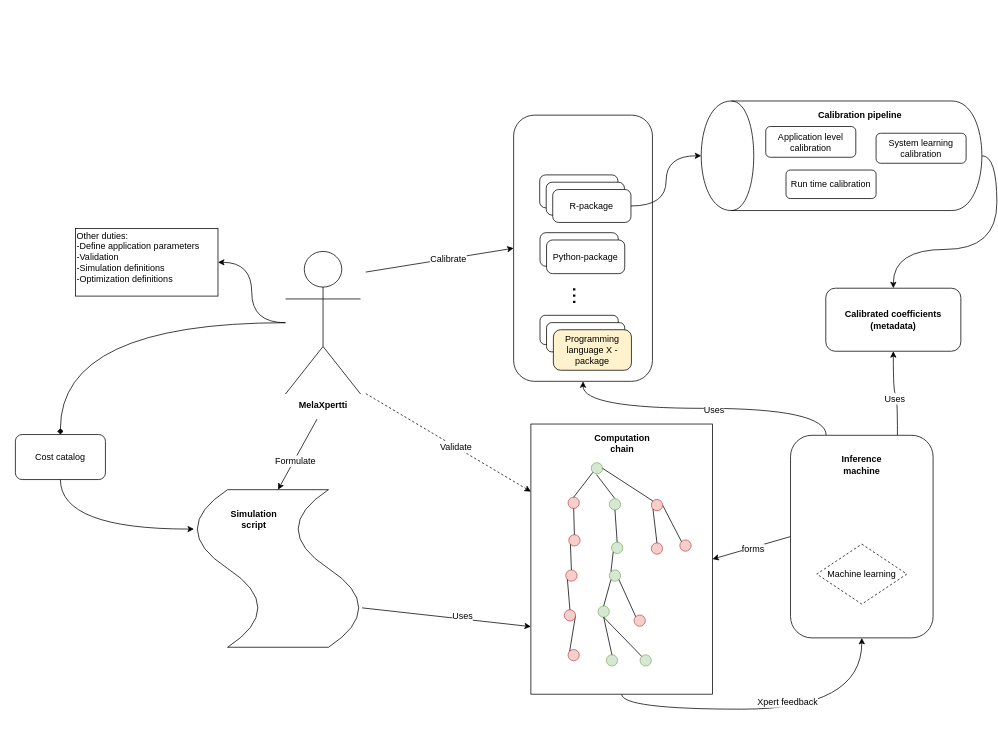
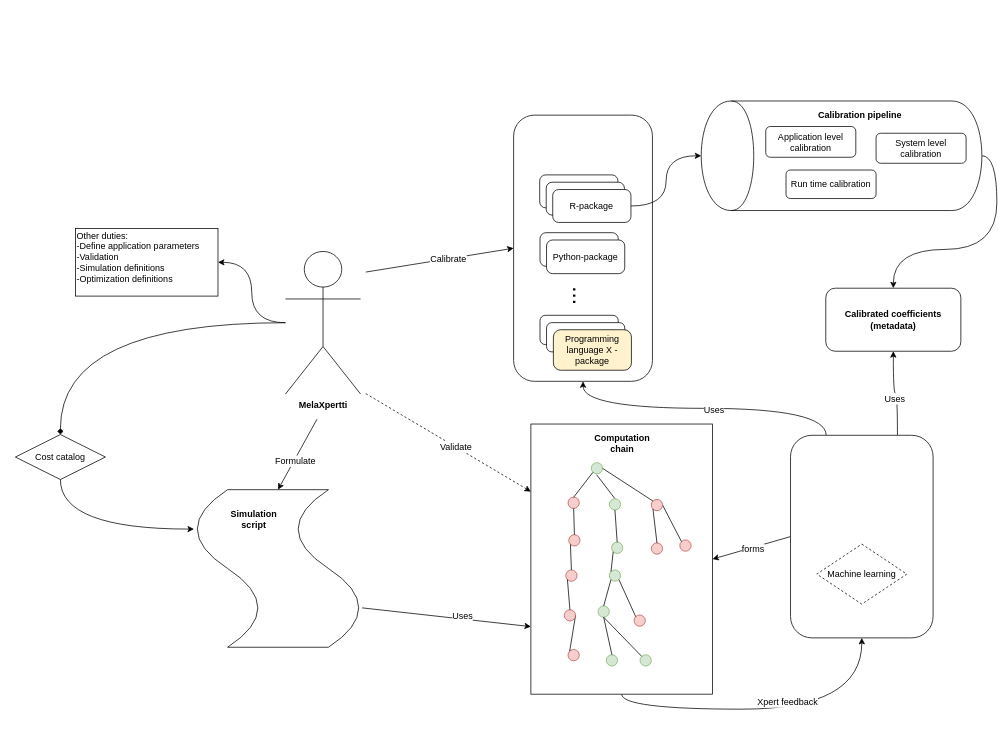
(921, 148) -> (921, 148)
(60, 457) -> (60, 457)
(861, 464) -> none
